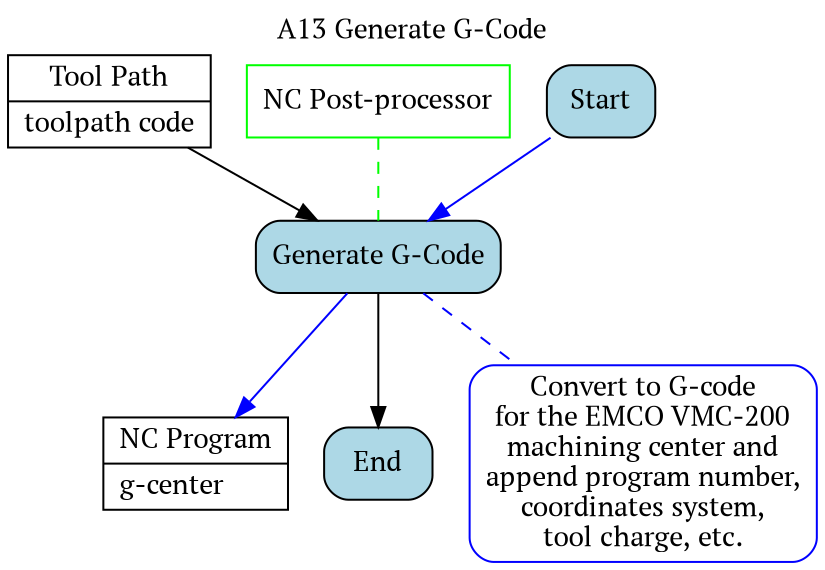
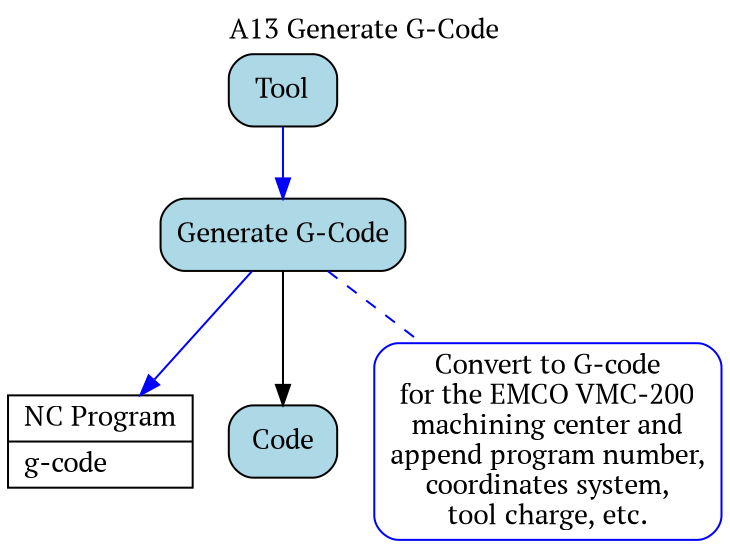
(109, 101) -> none
(378, 101) -> none
(601, 101) -> (283, 90)
(378, 464) -> (283, 442)
(172, 486) -> (66, 464)
